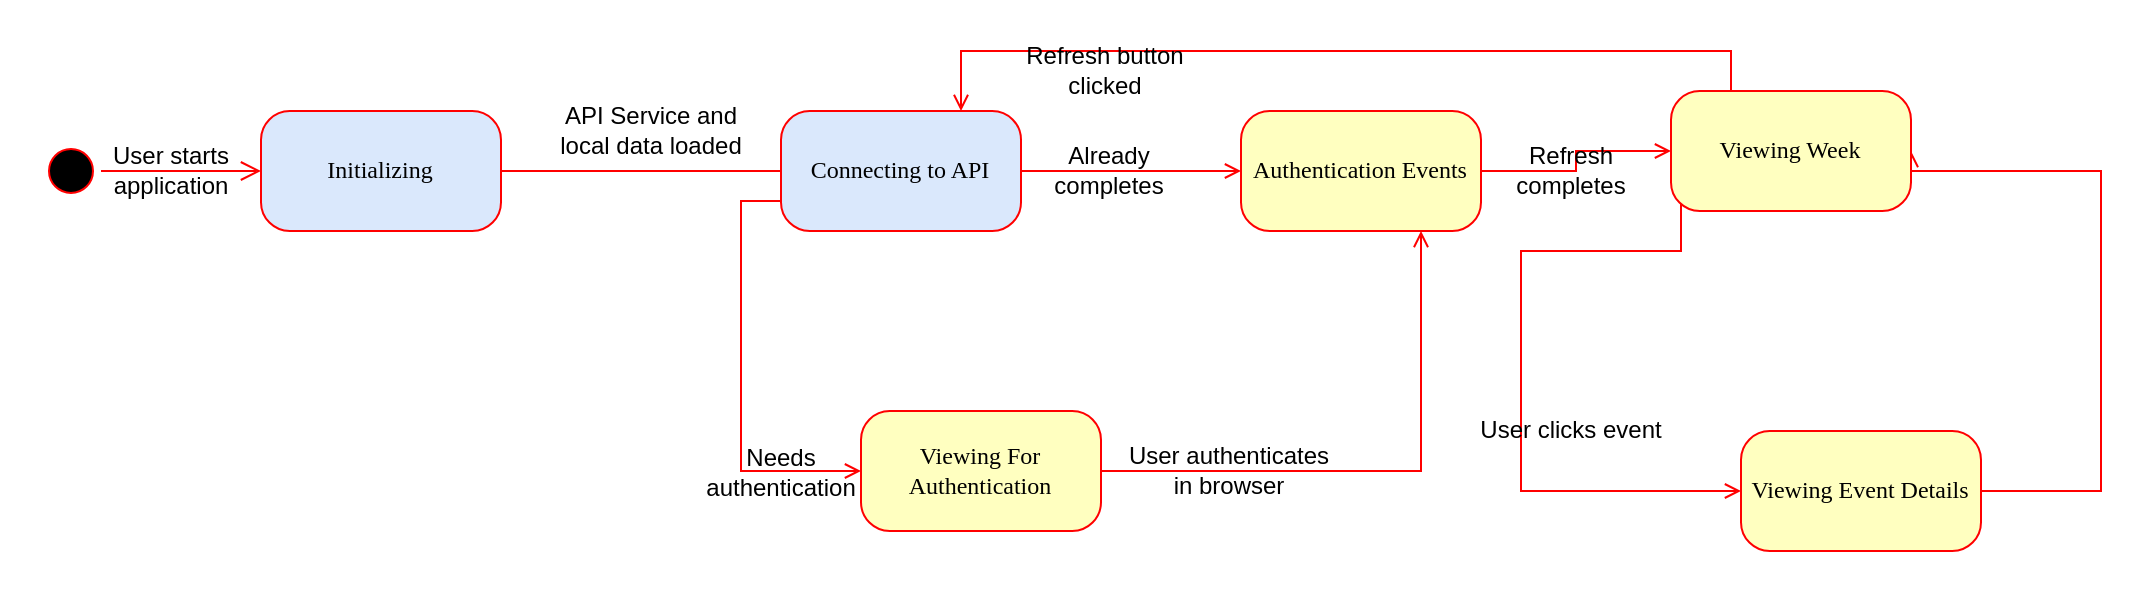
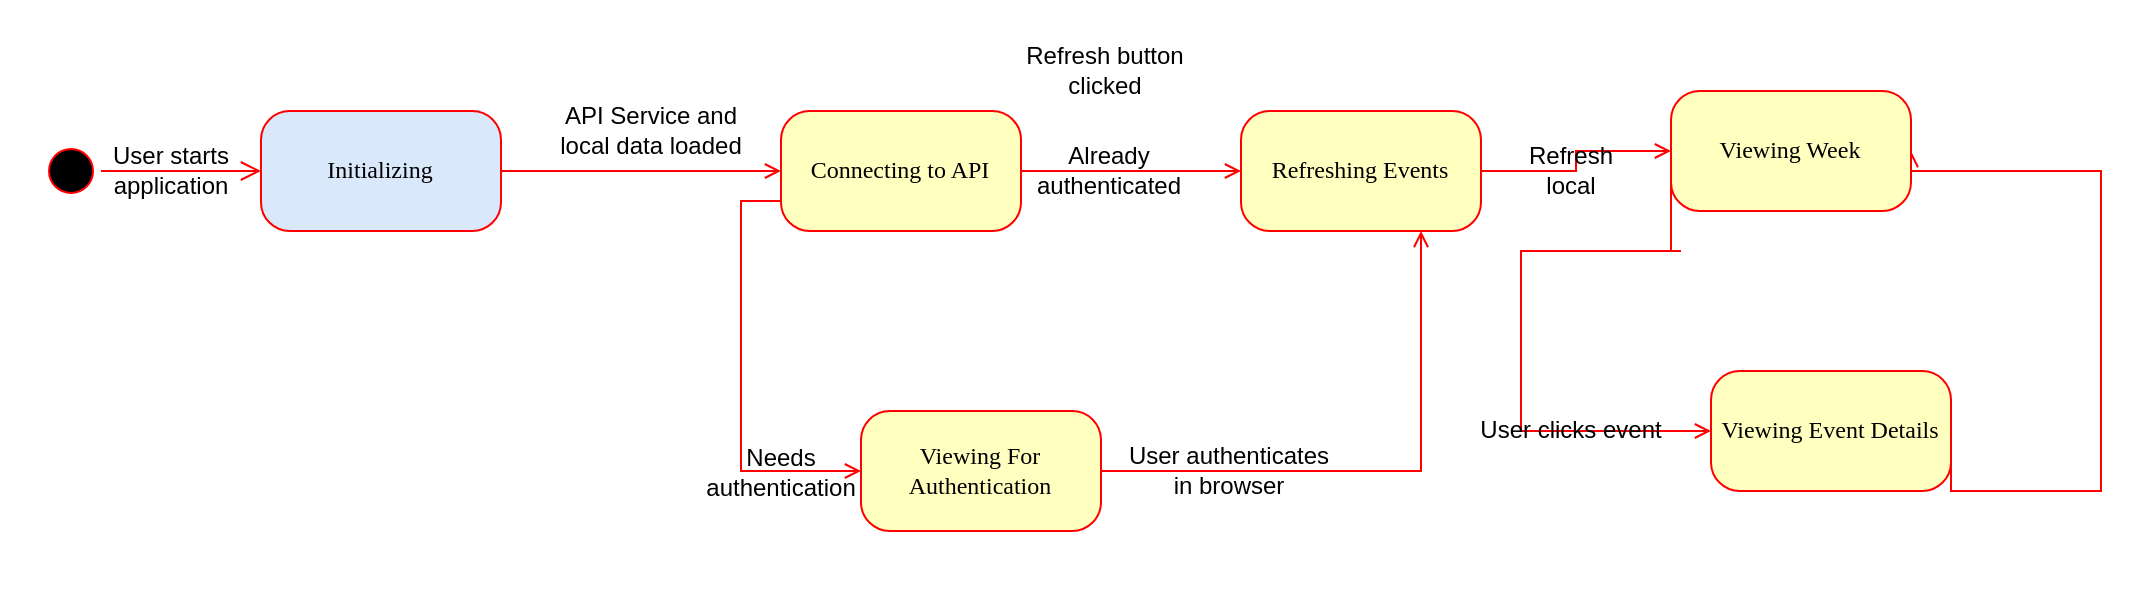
(1339, 51) -> none
(774, 171) -> (773, 171)
(901, 171) -> (901, 171)
(1110, 171) -> (1110, 171)
(1361, 171) -> (1361, 171)
(1572, 171) -> (1572, 171)
(1861, 491) -> (1831, 431)
